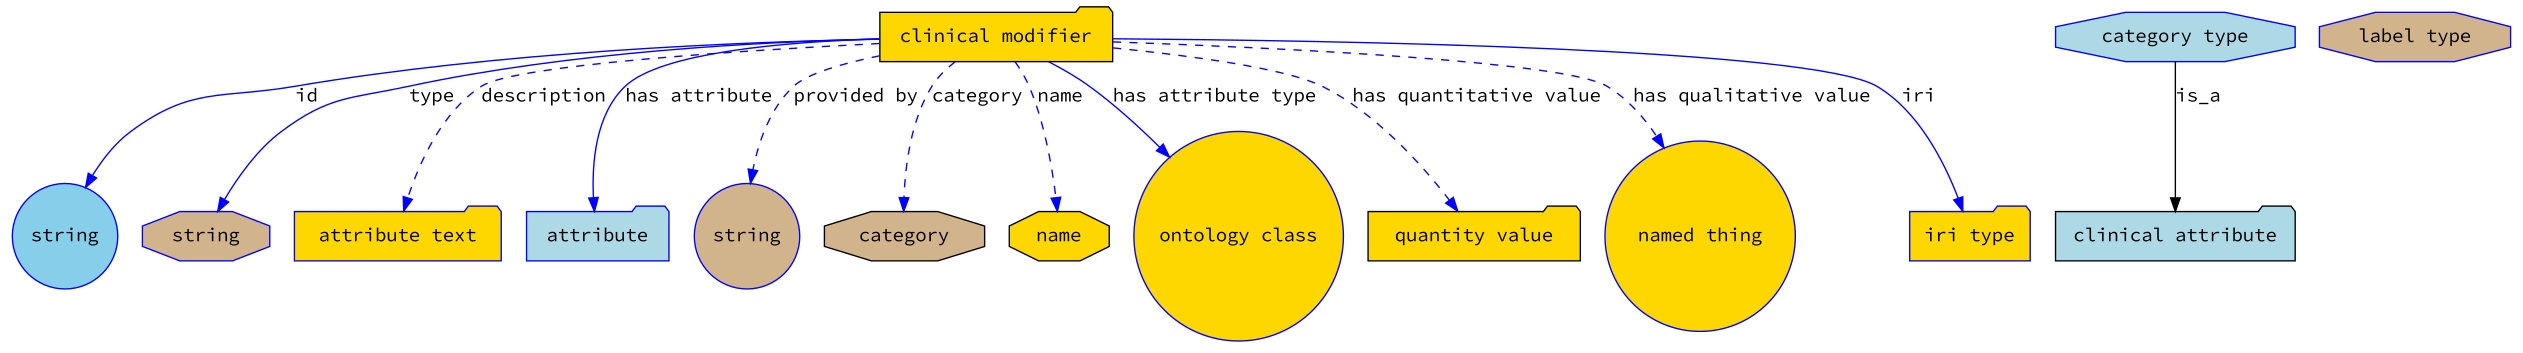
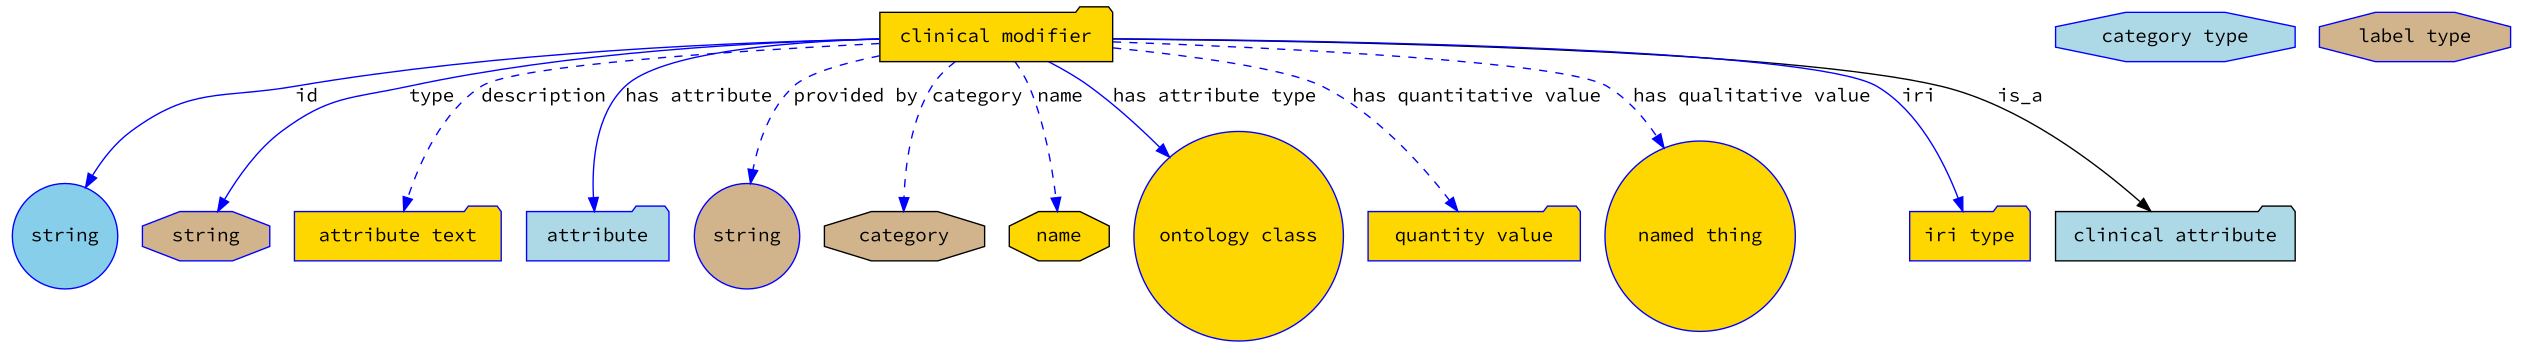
(2175, 130) -> (1882, 76)
(1474, 236) -> (1474, 236)
